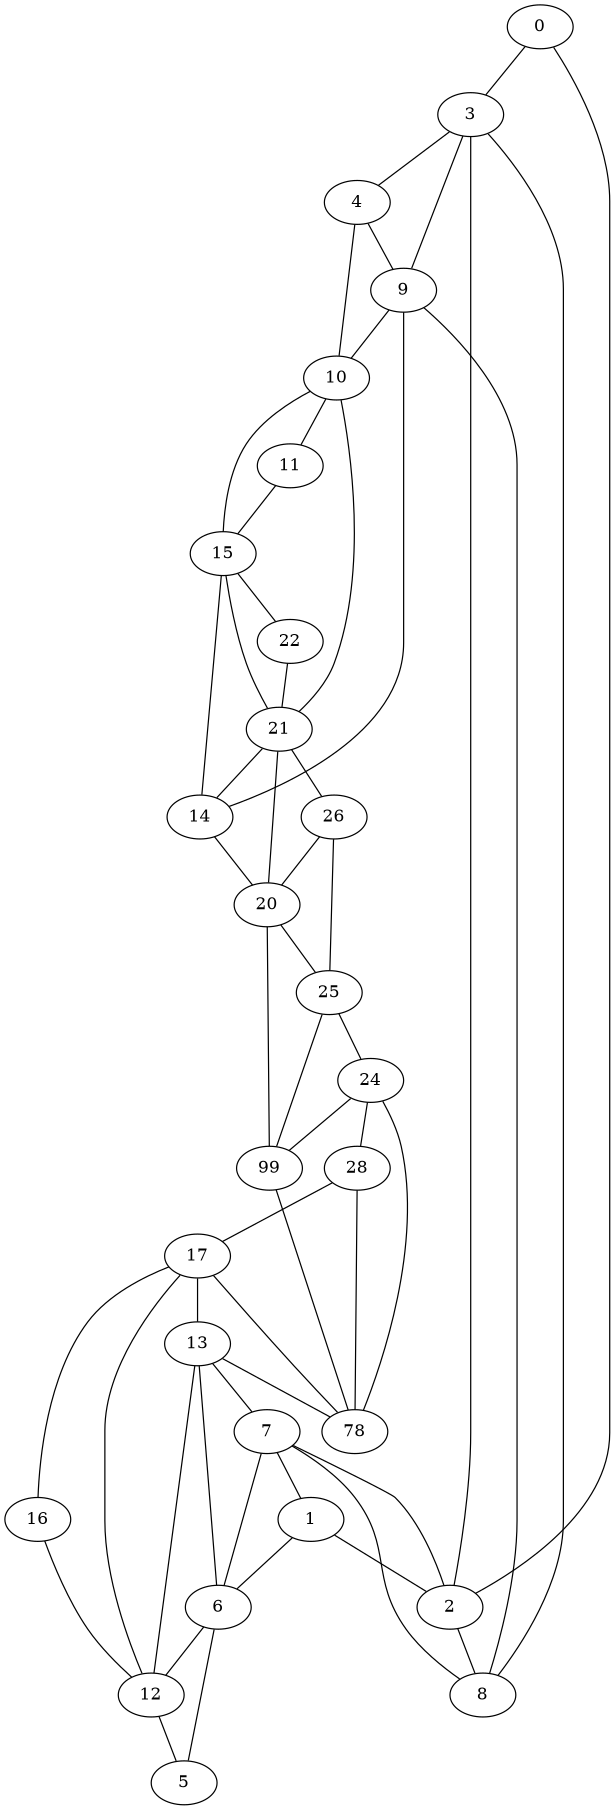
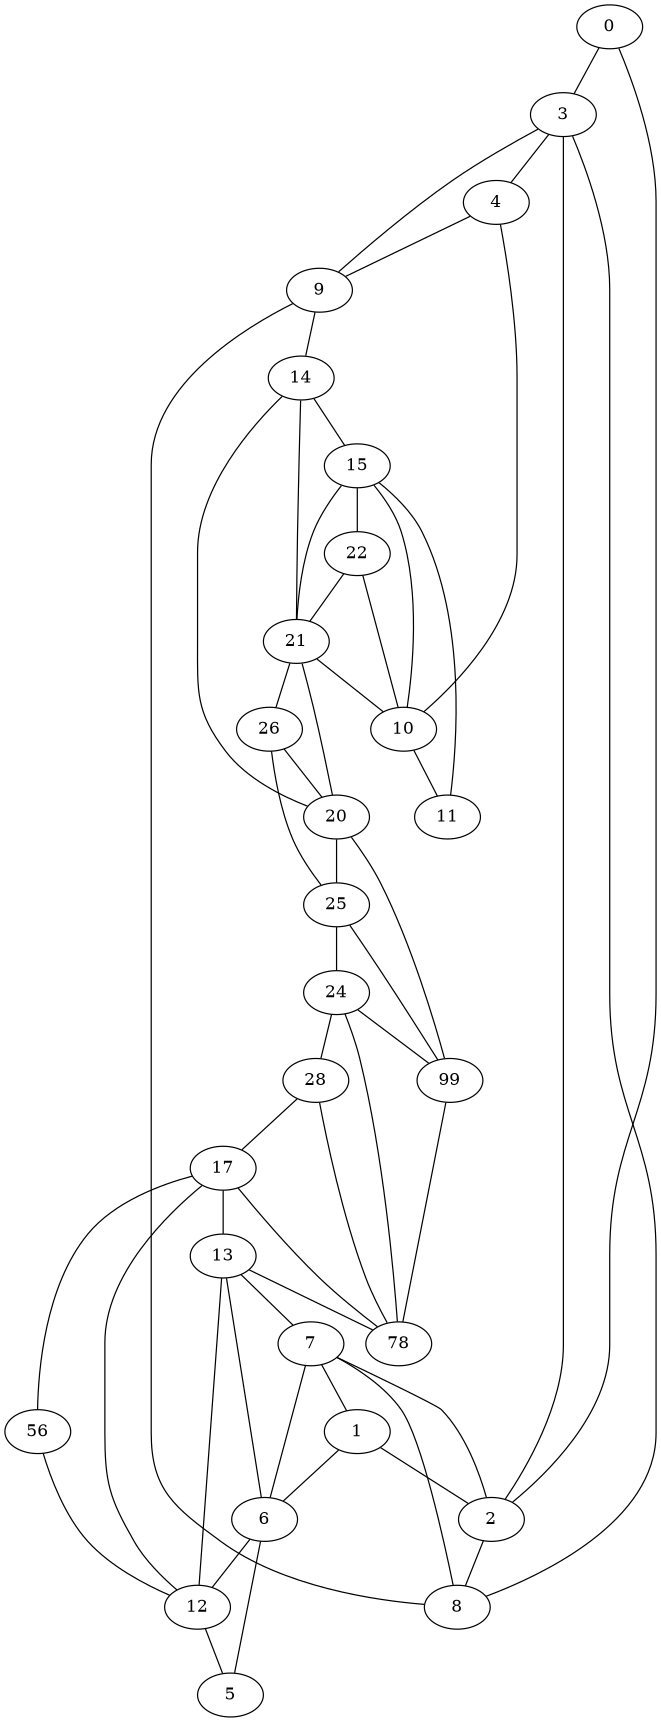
(370, 334) -> (380, 641)
(38, 1519) -> (38, 1432)
